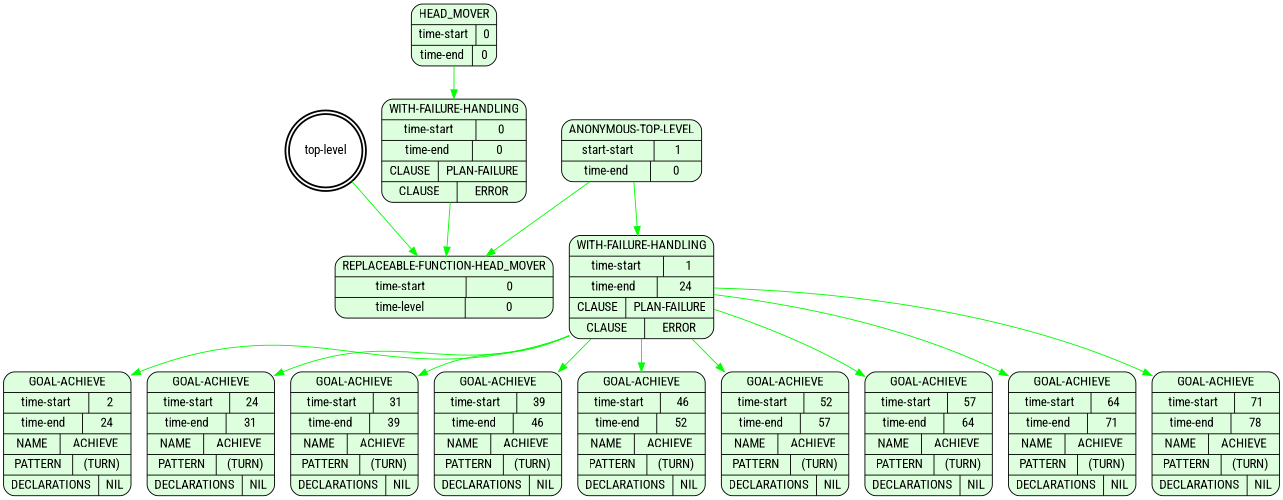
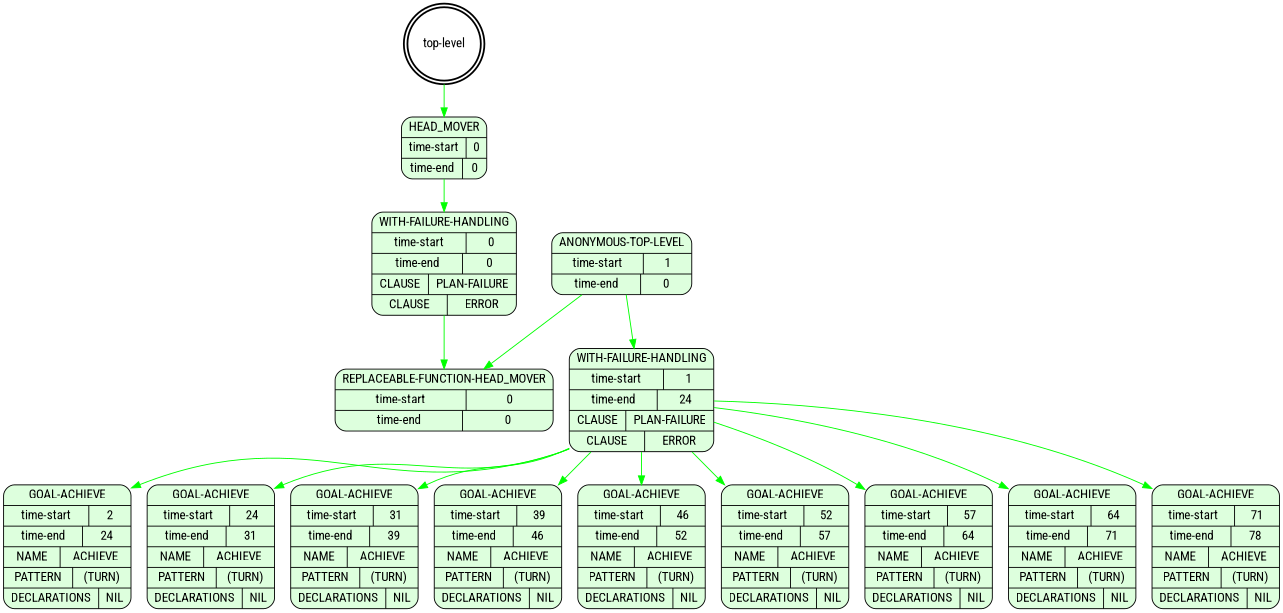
(608, 150) -> (598, 263)
(382, 215) -> (444, 96)
(400, 307) -> (399, 420)
